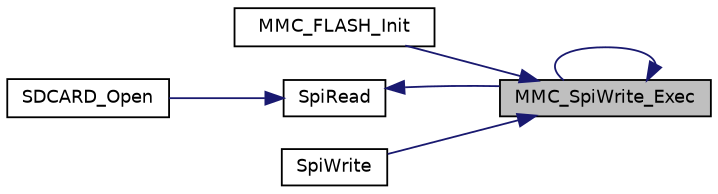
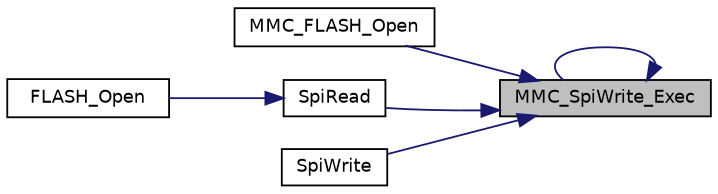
(335, 27) -> (335, 27)
(452, 86) -> (434, 110)
(88, 98) -> (88, 98)
